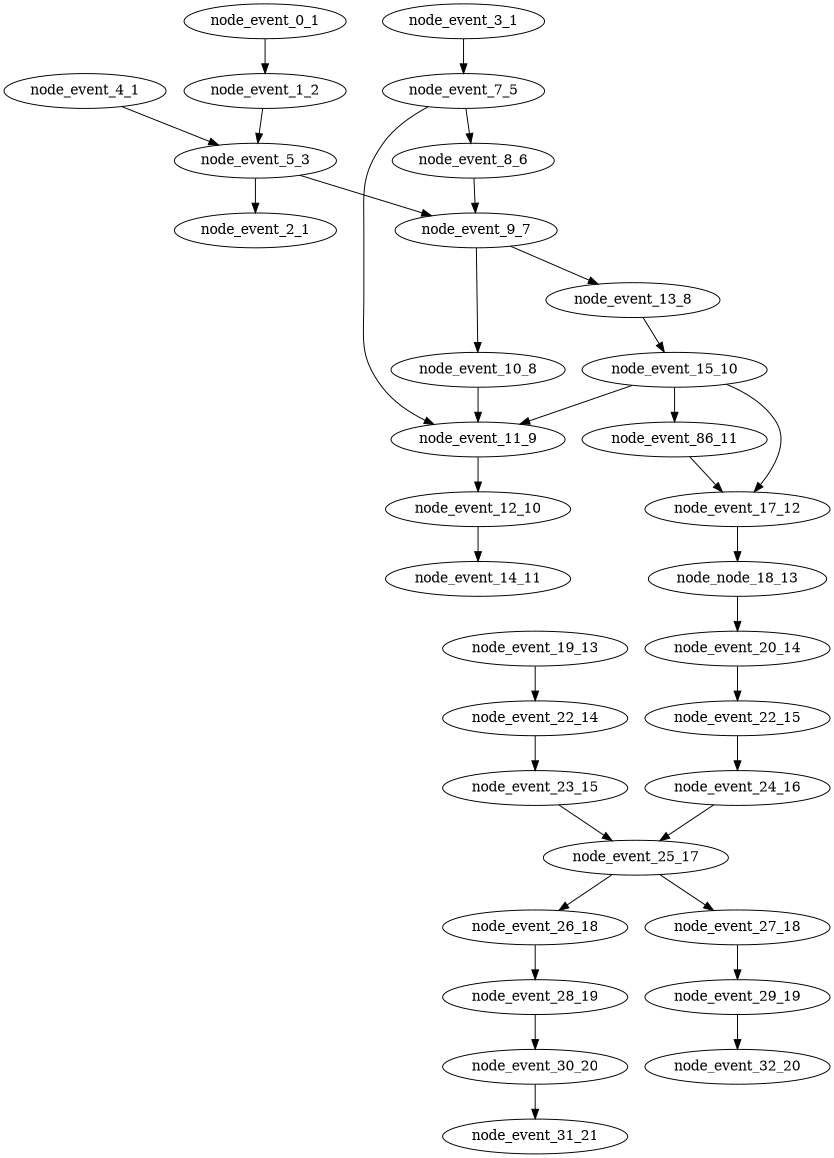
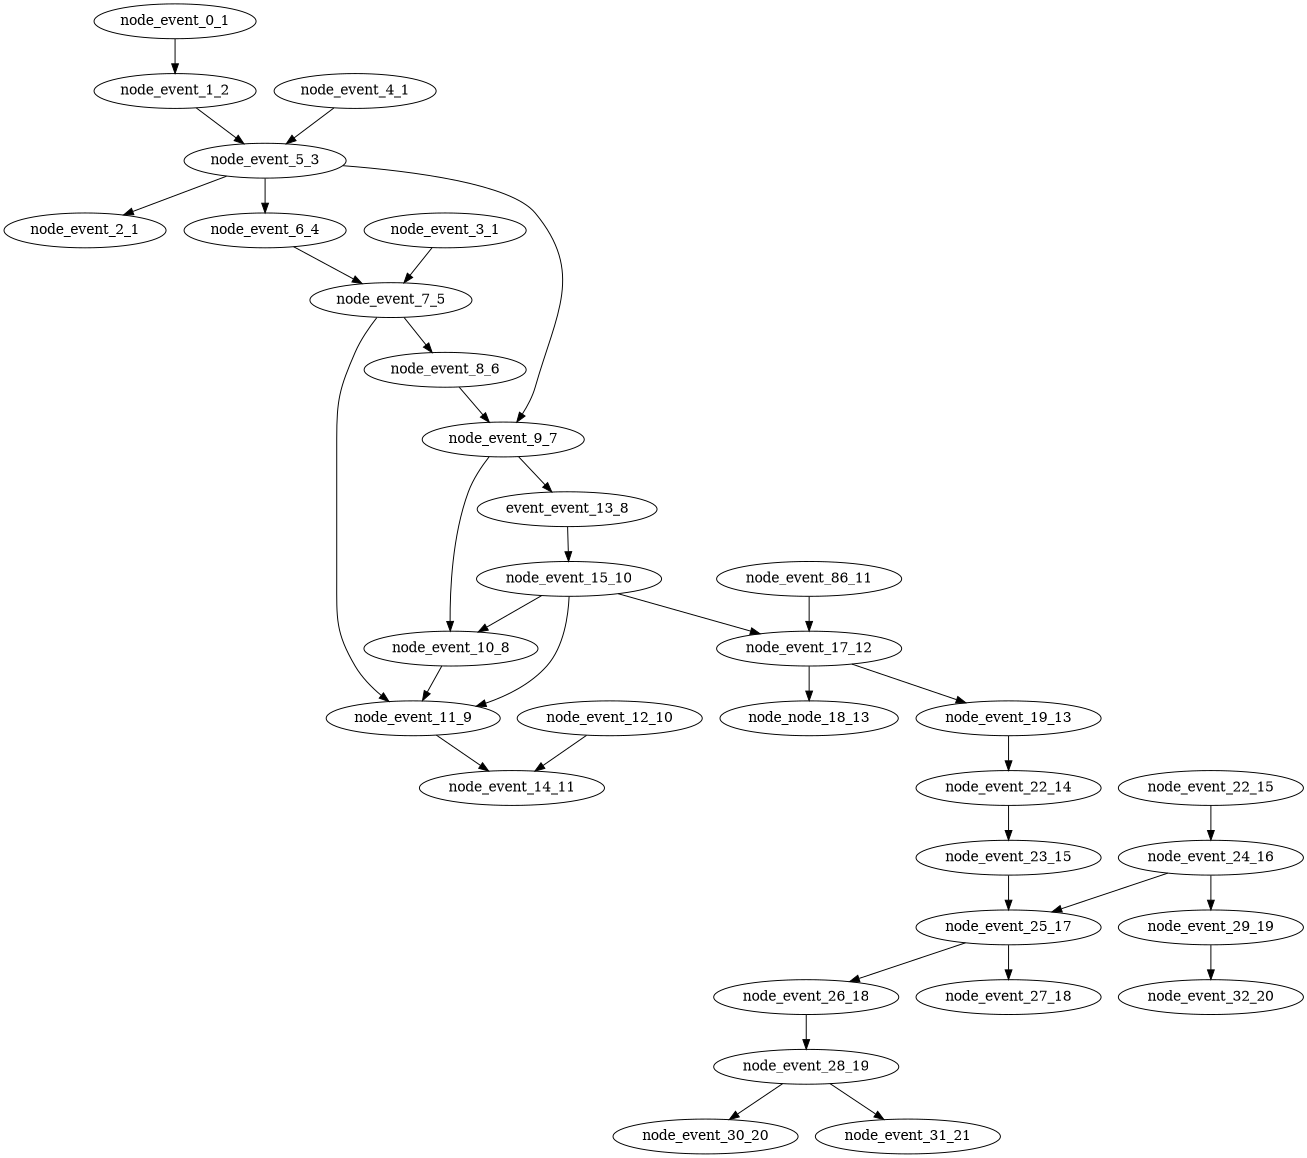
none -> (265, 230)
(633, 300) -> (567, 509)
(675, 400) -> (514, 611)
(478, 470) -> (458, 750)
(738, 649) -> none
none -> (904, 682)
(738, 957) -> (1211, 888)
(535, 1097) -> (853, 1099)
